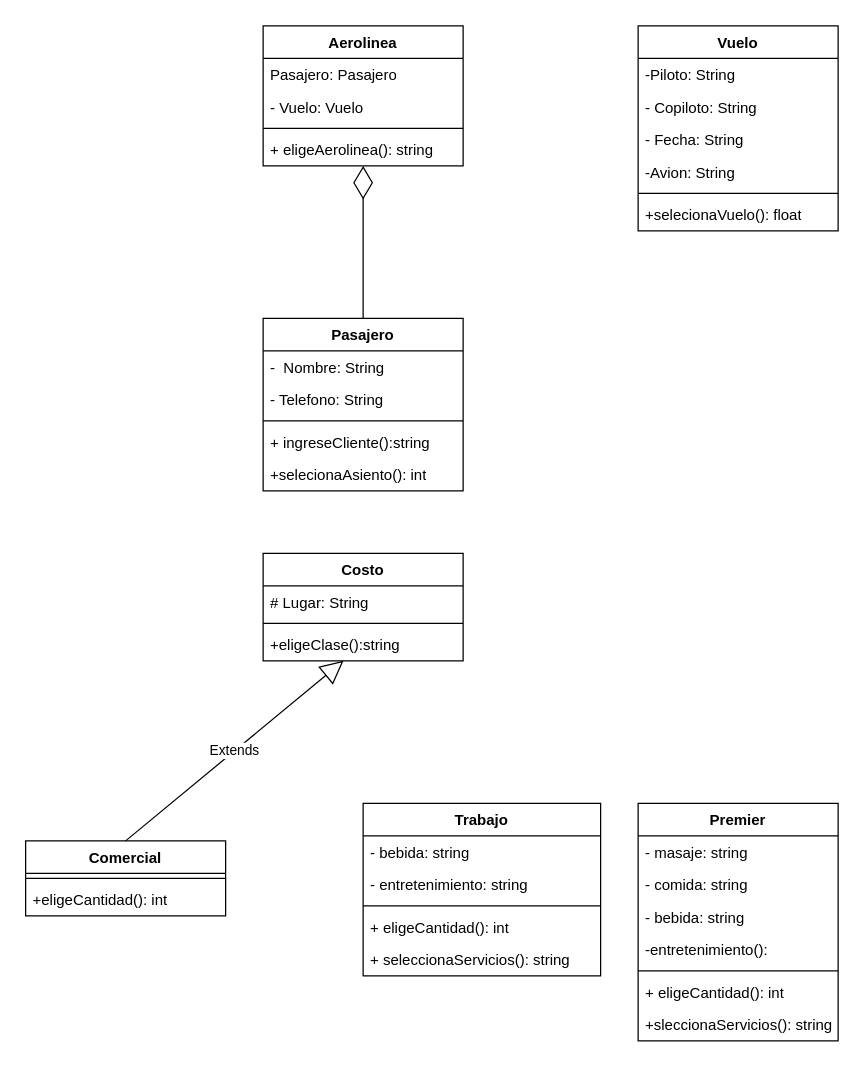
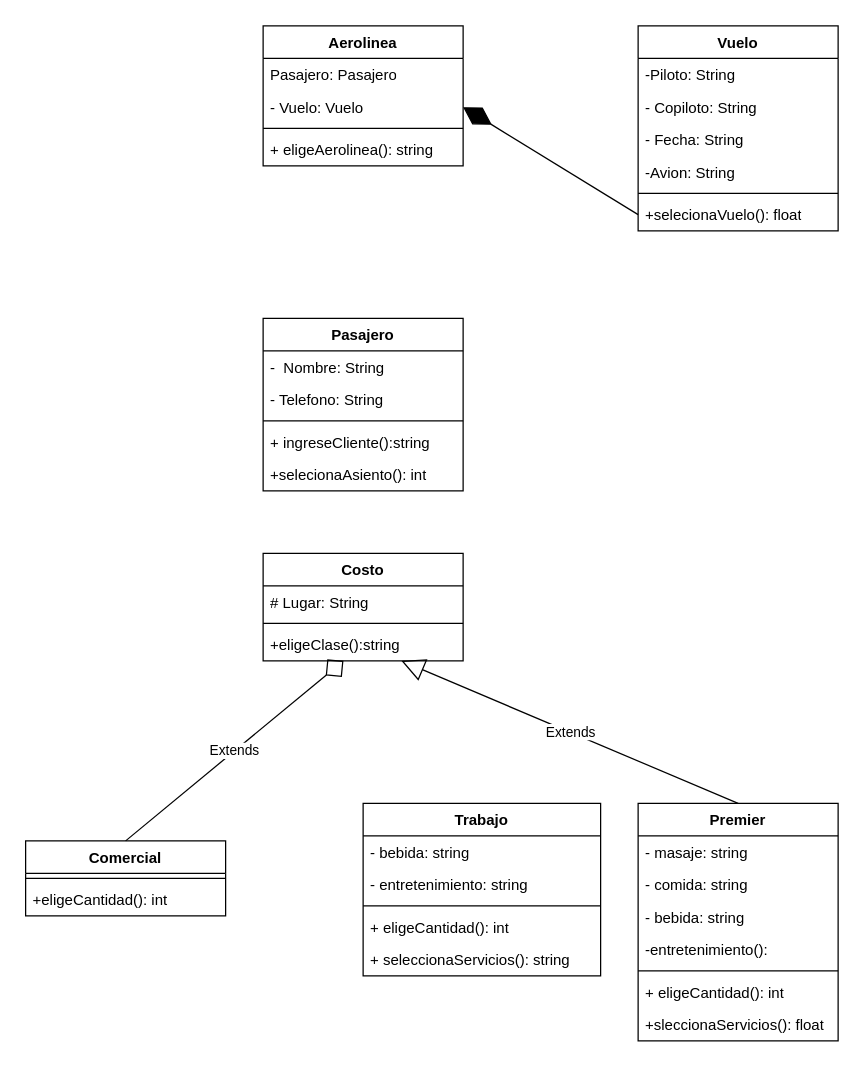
none -> (564, 169)
(363, 258) -> none
(324, 676) -> (325, 676)
none -> (580, 736)
(739, 1035) -> (739, 1035)
